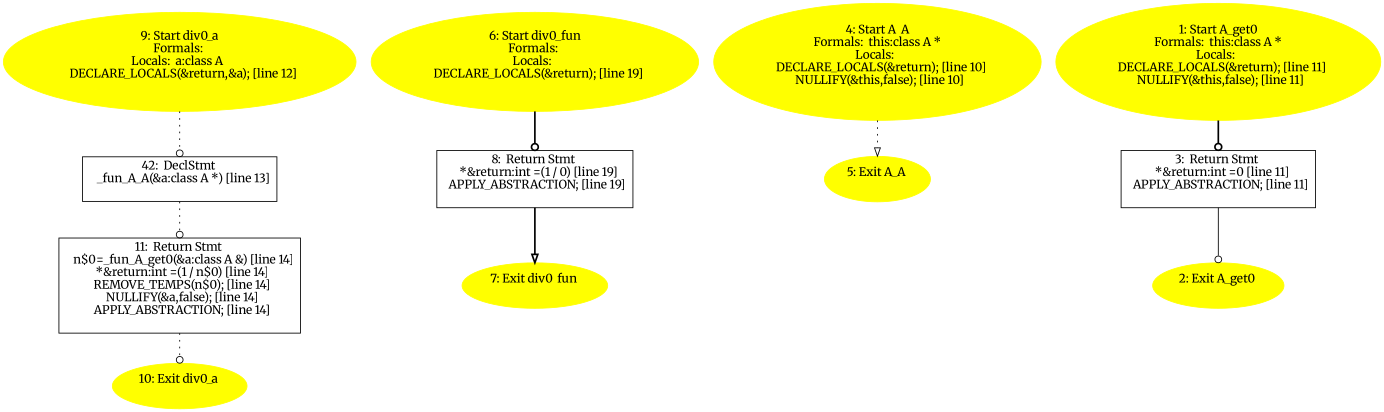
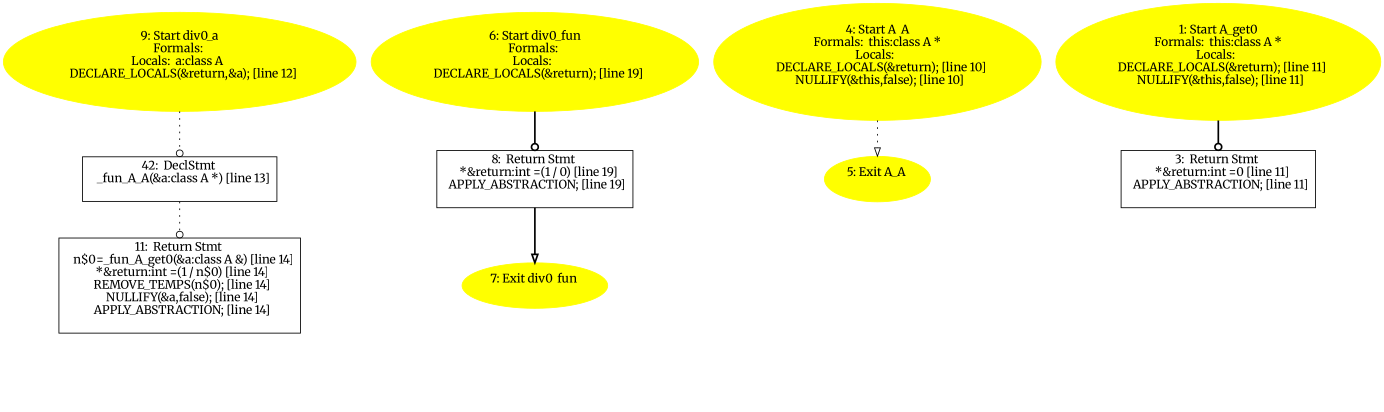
(1218, 286) -> none
(180, 386) -> none
